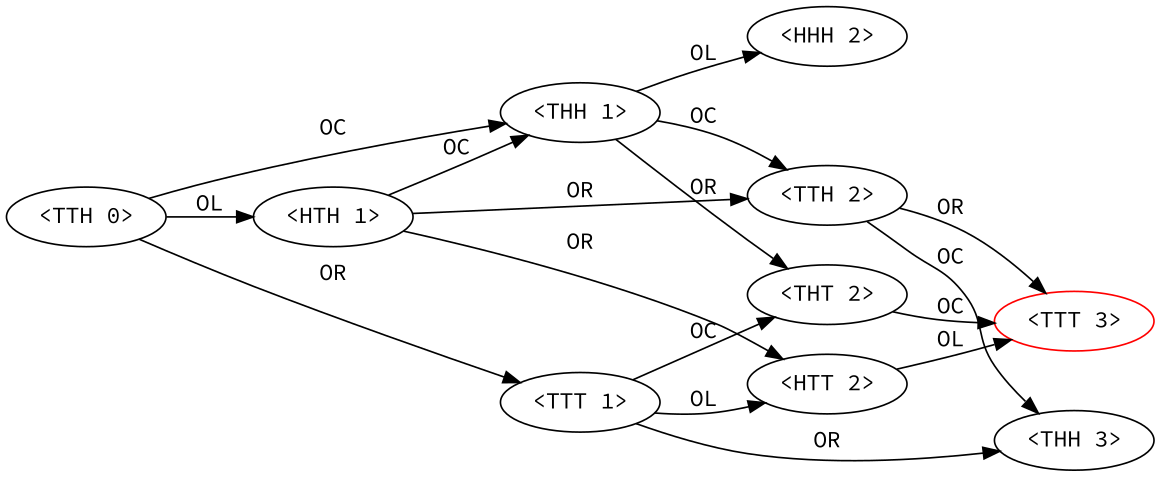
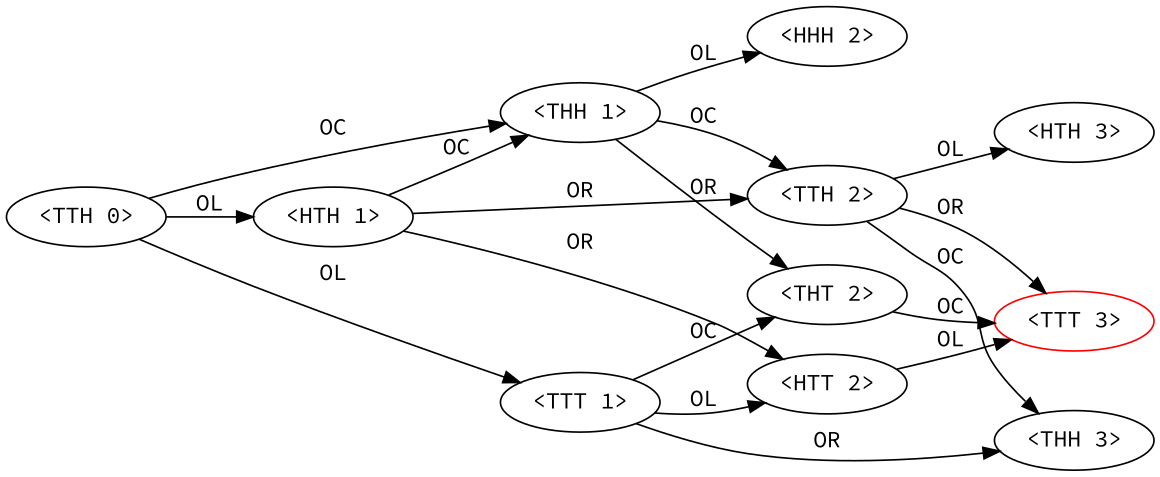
none -> (1074, 132)
(333, 274) -> (333, 274)
